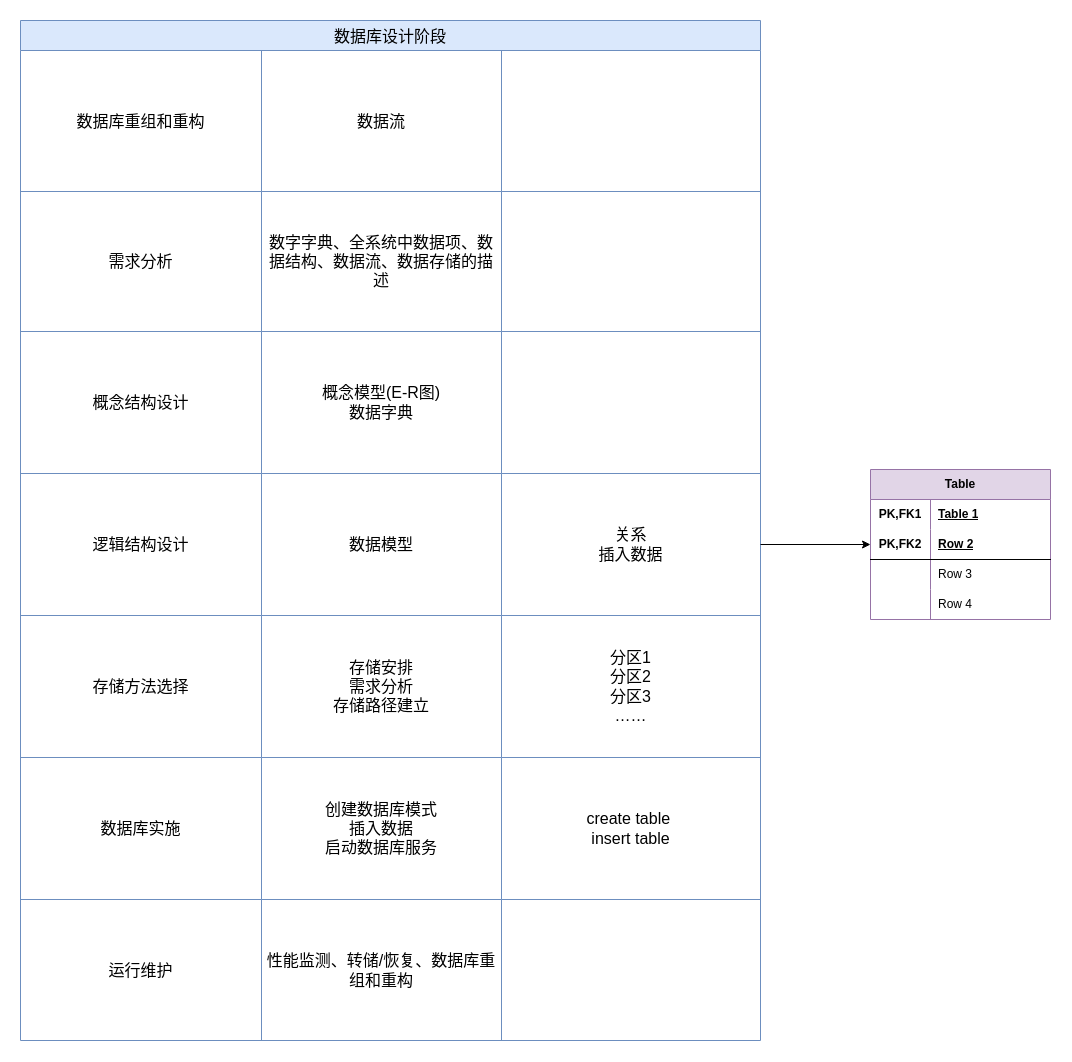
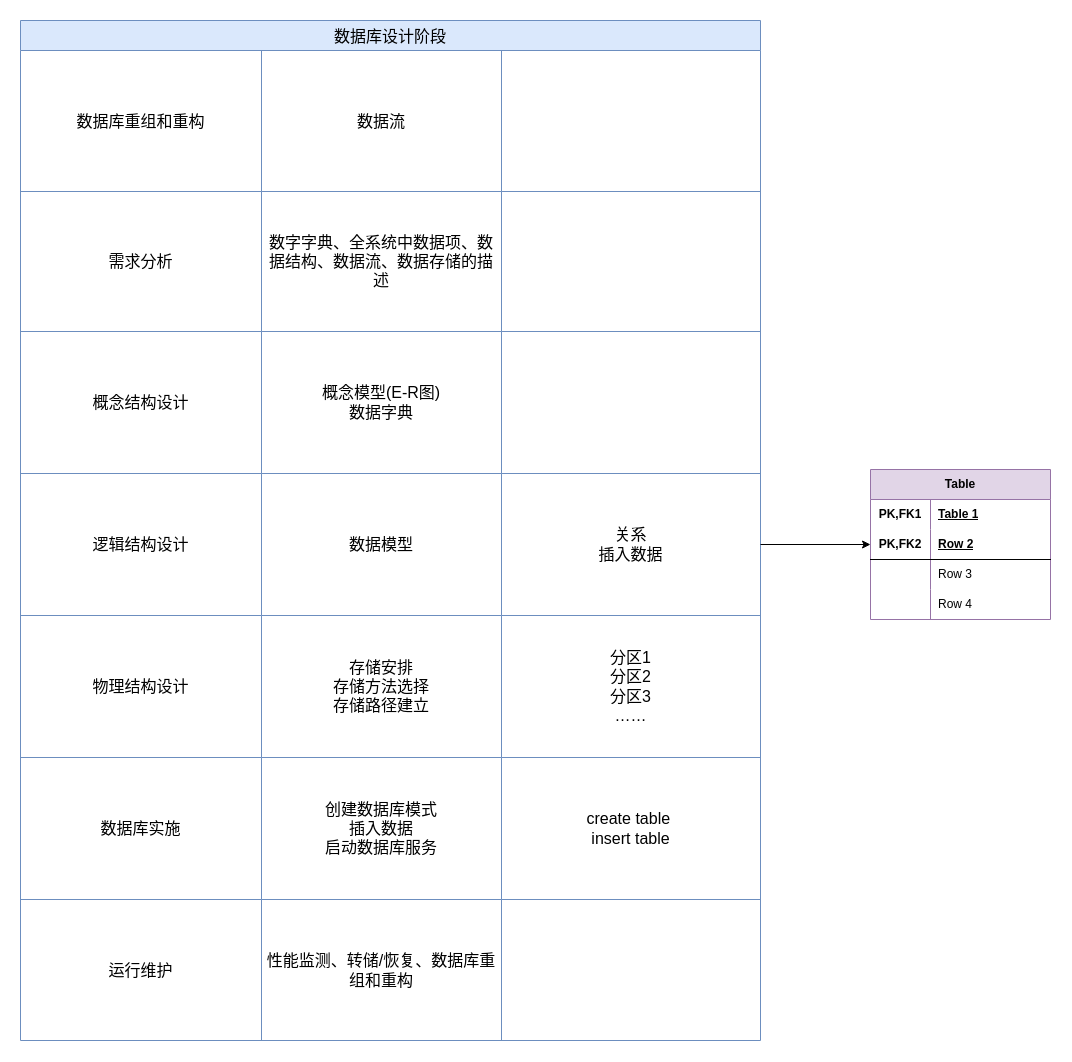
(141, 687) -> (141, 687)
(382, 687) -> (382, 687)
